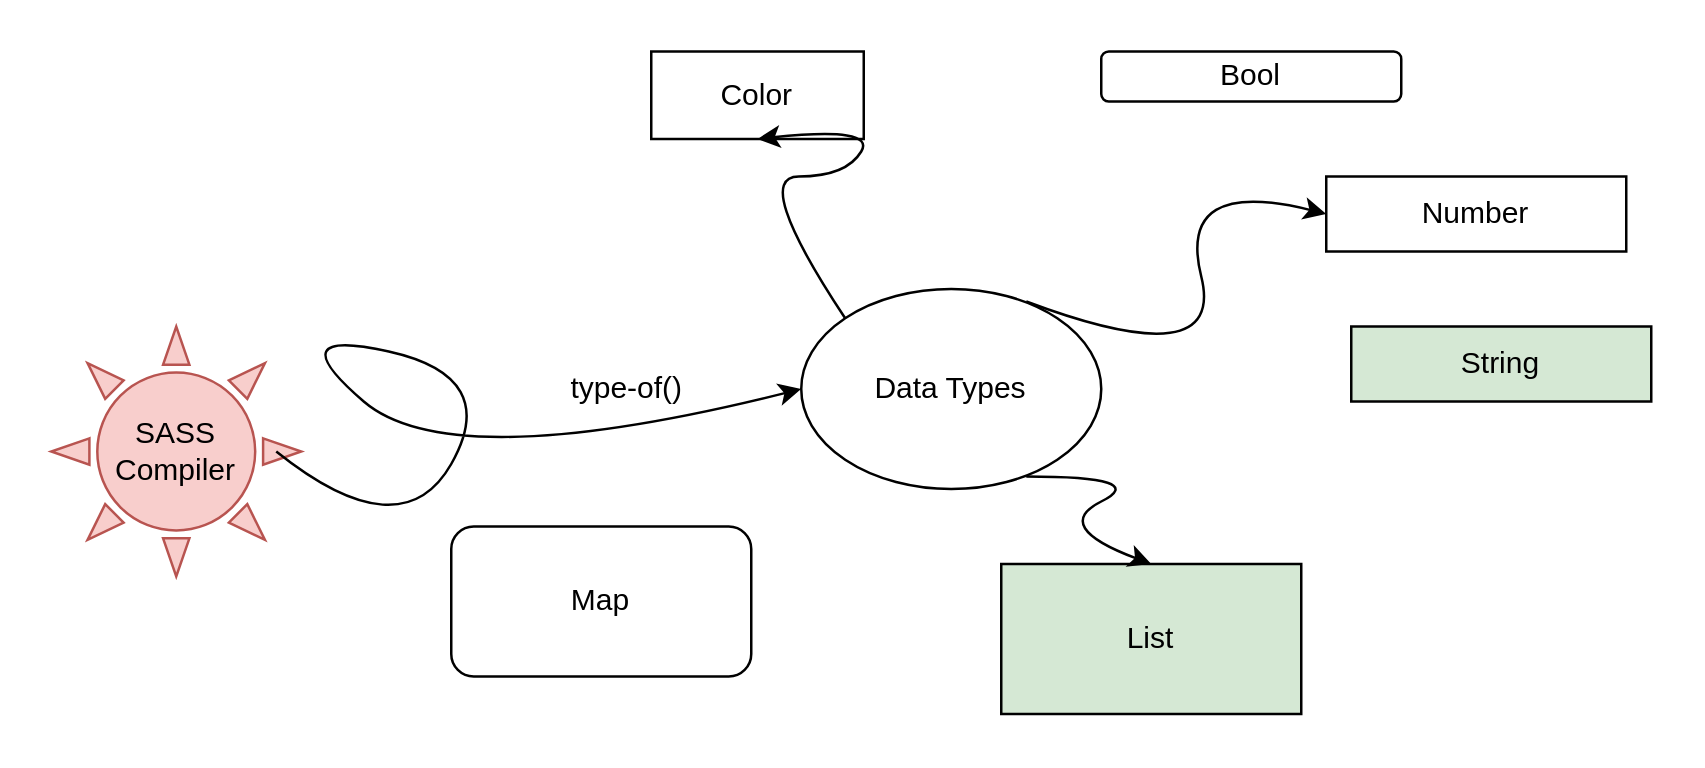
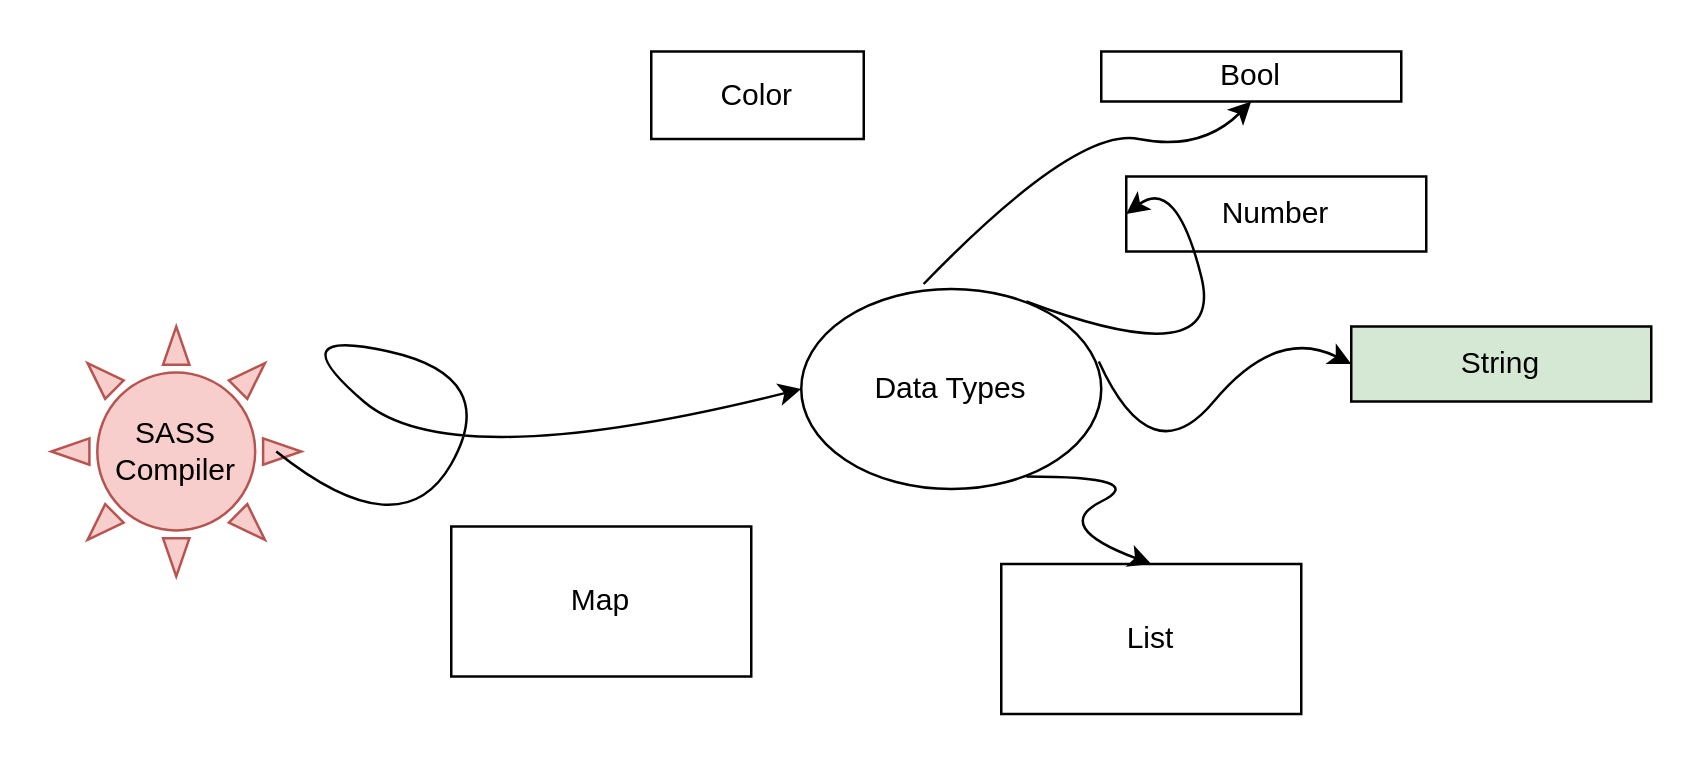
(1251, 76) -> (1251, 76)
none -> (1063, 163)
(797, 177) -> none
(1476, 214) -> (1276, 214)
(626, 389) -> none
none -> (1208, 407)
(601, 601) -> (601, 601)
(1151, 639) -> (1151, 639)
